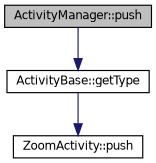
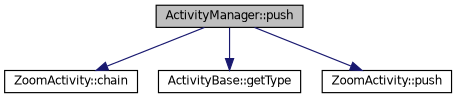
none -> (71, 82)
(78, 108) -> (303, 47)
